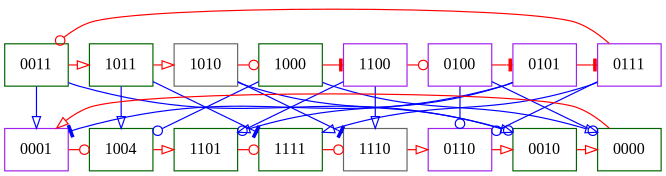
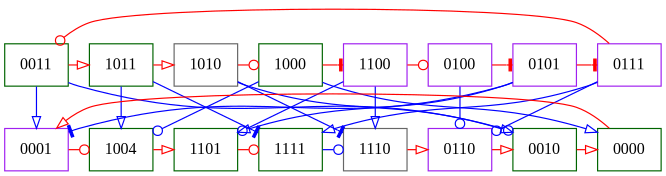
(555, 112) -> none
(328, 150) -> (328, 150)
